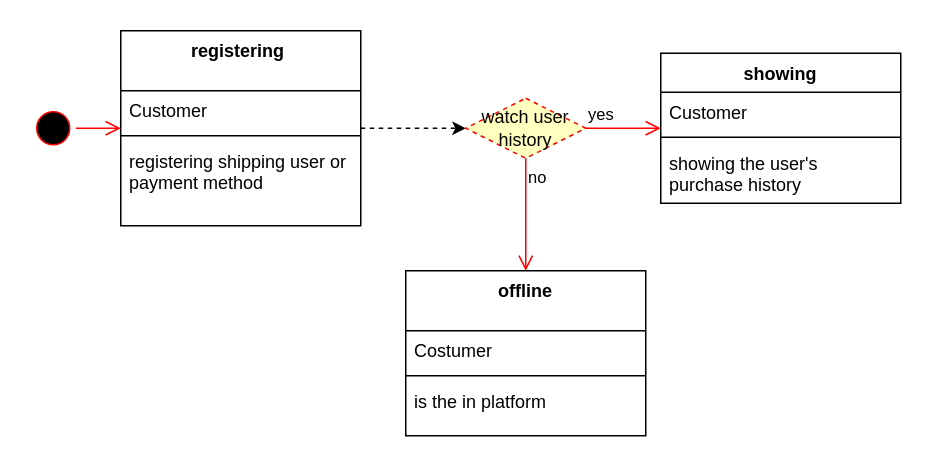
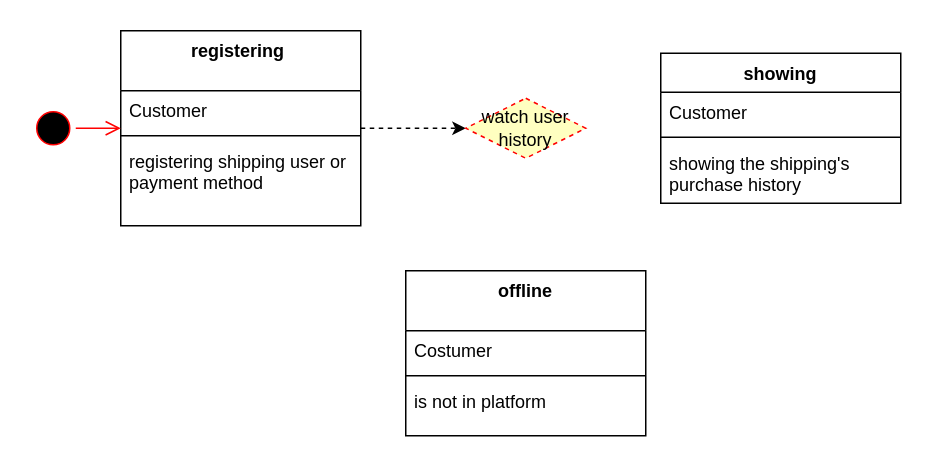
(621, 128) -> none
(782, 175) -> (782, 175)
(526, 212) -> none
(491, 403) -> (491, 403)
